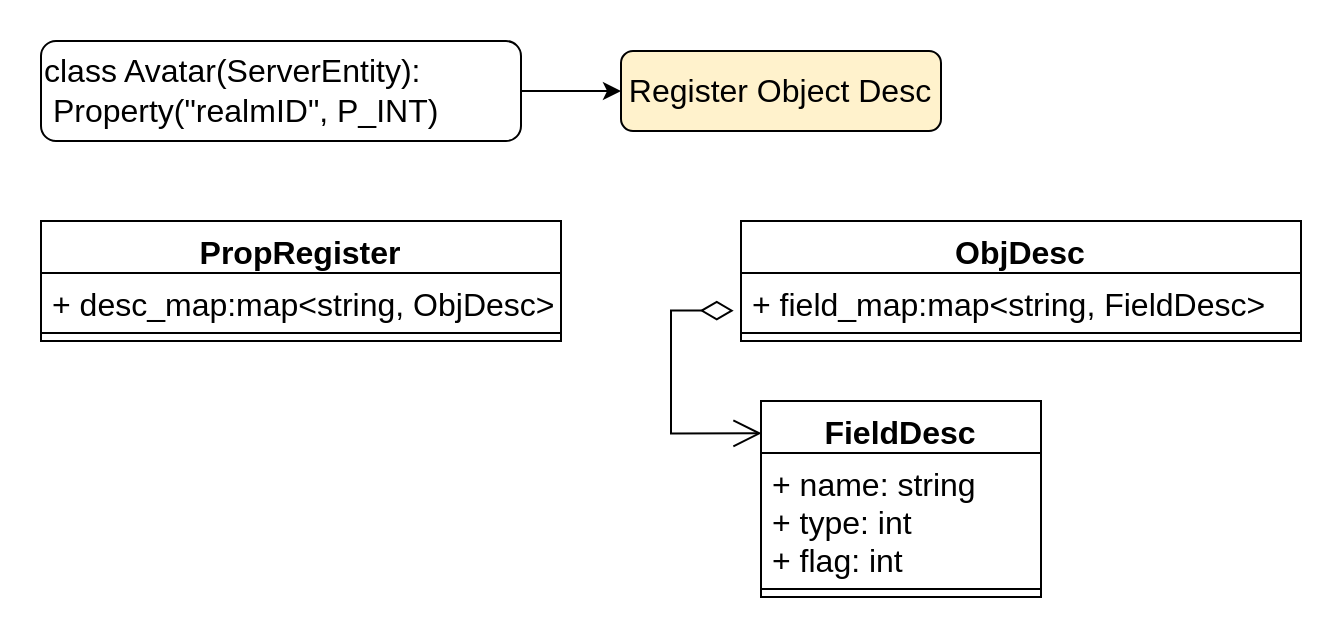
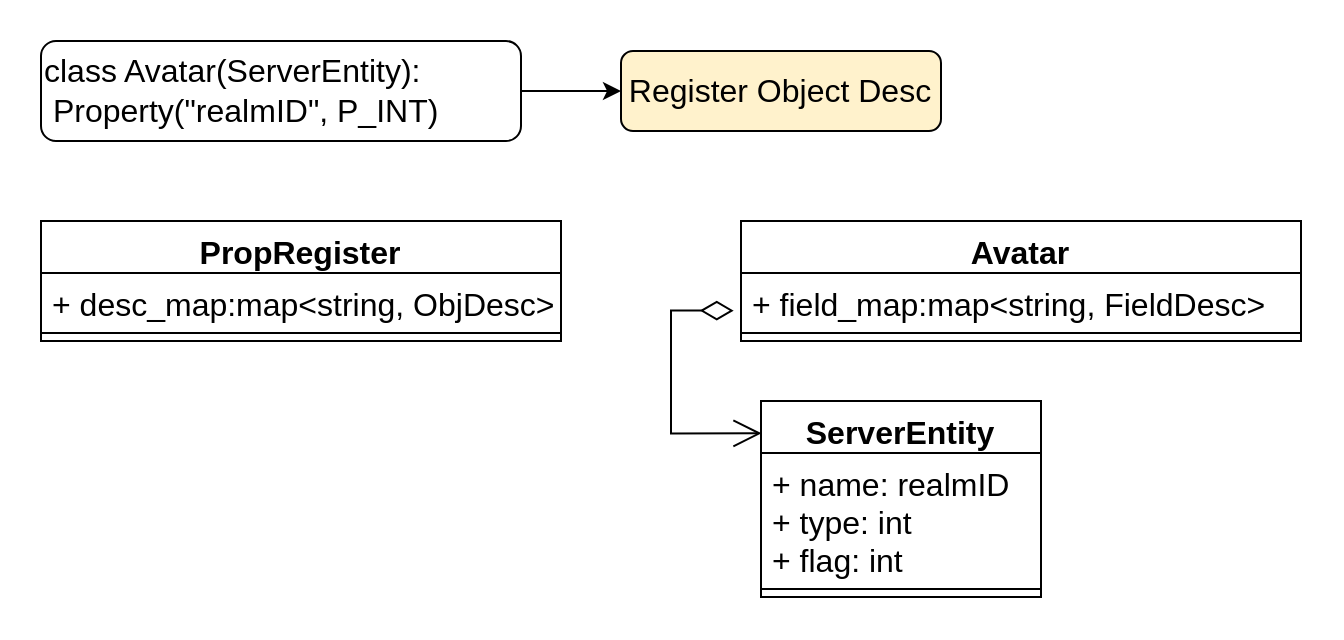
(1020, 253) -> (1020, 253)
(900, 433) -> (900, 433)
(881, 485) -> (890, 485)
